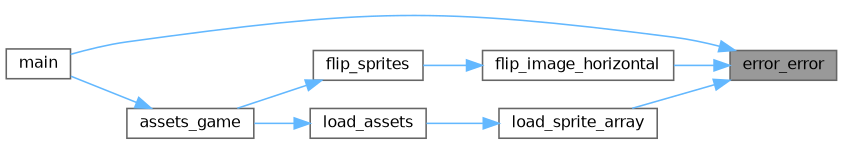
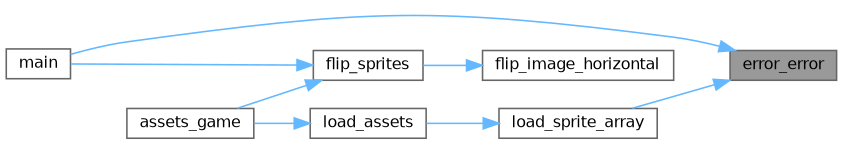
(694, 65) -> none
(104, 89) -> (184, 65)
